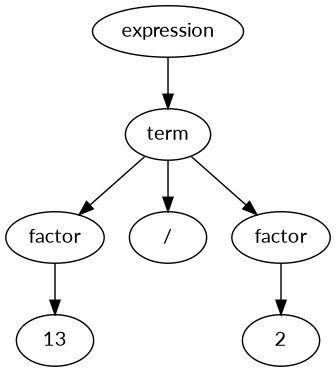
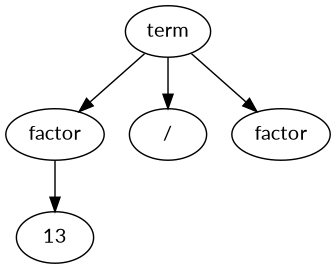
(168, 31) -> none
(281, 340) -> none
